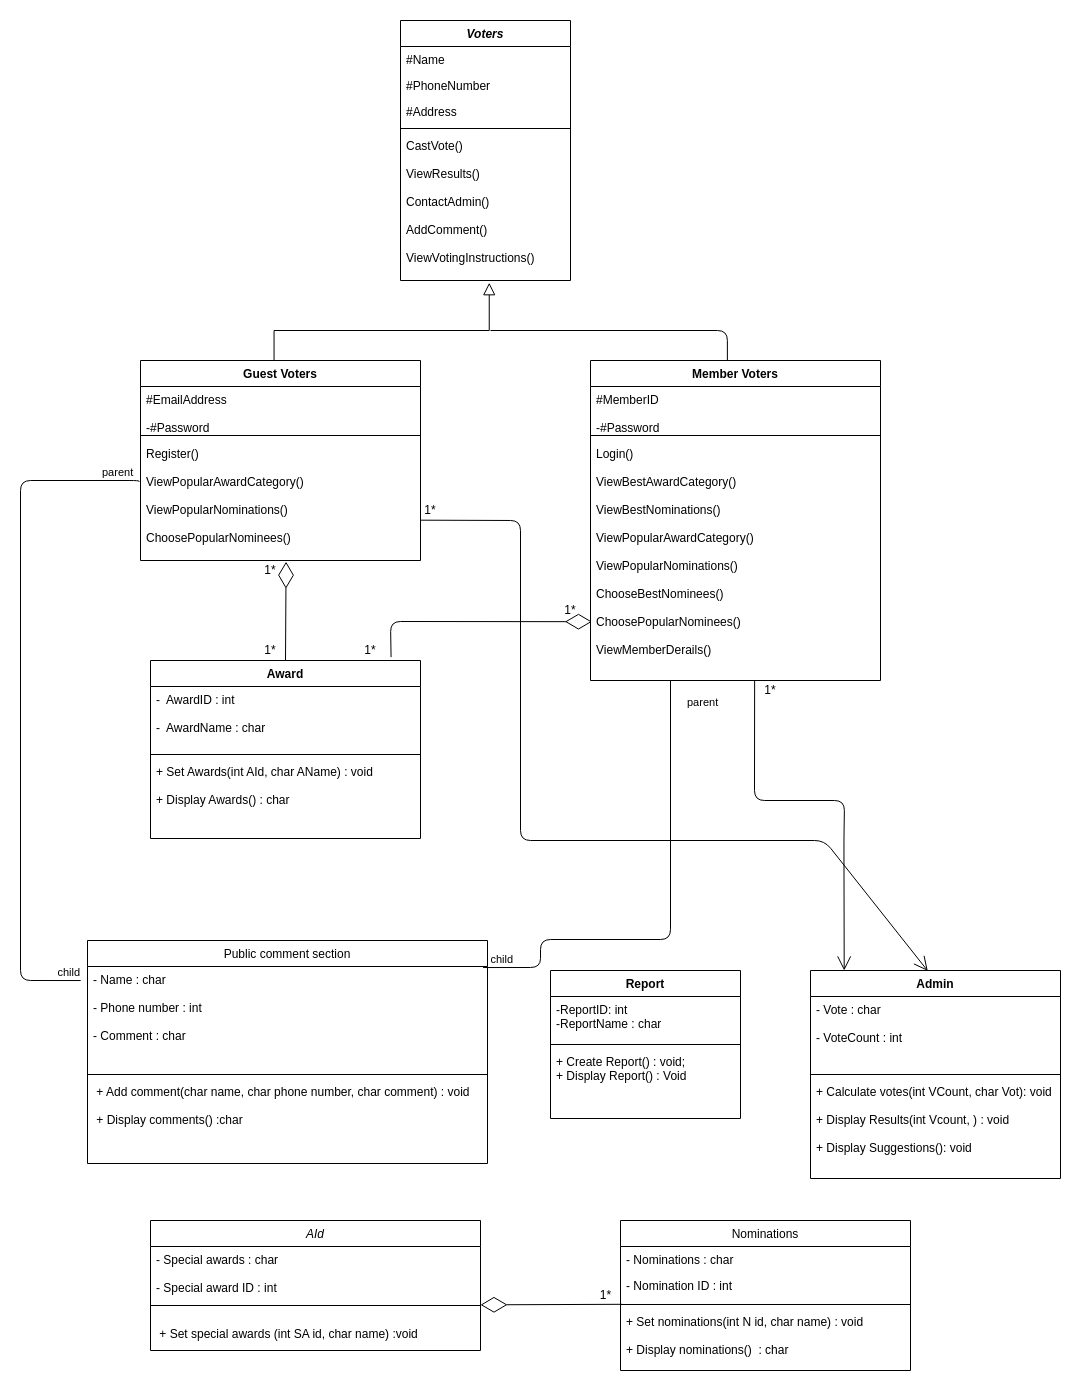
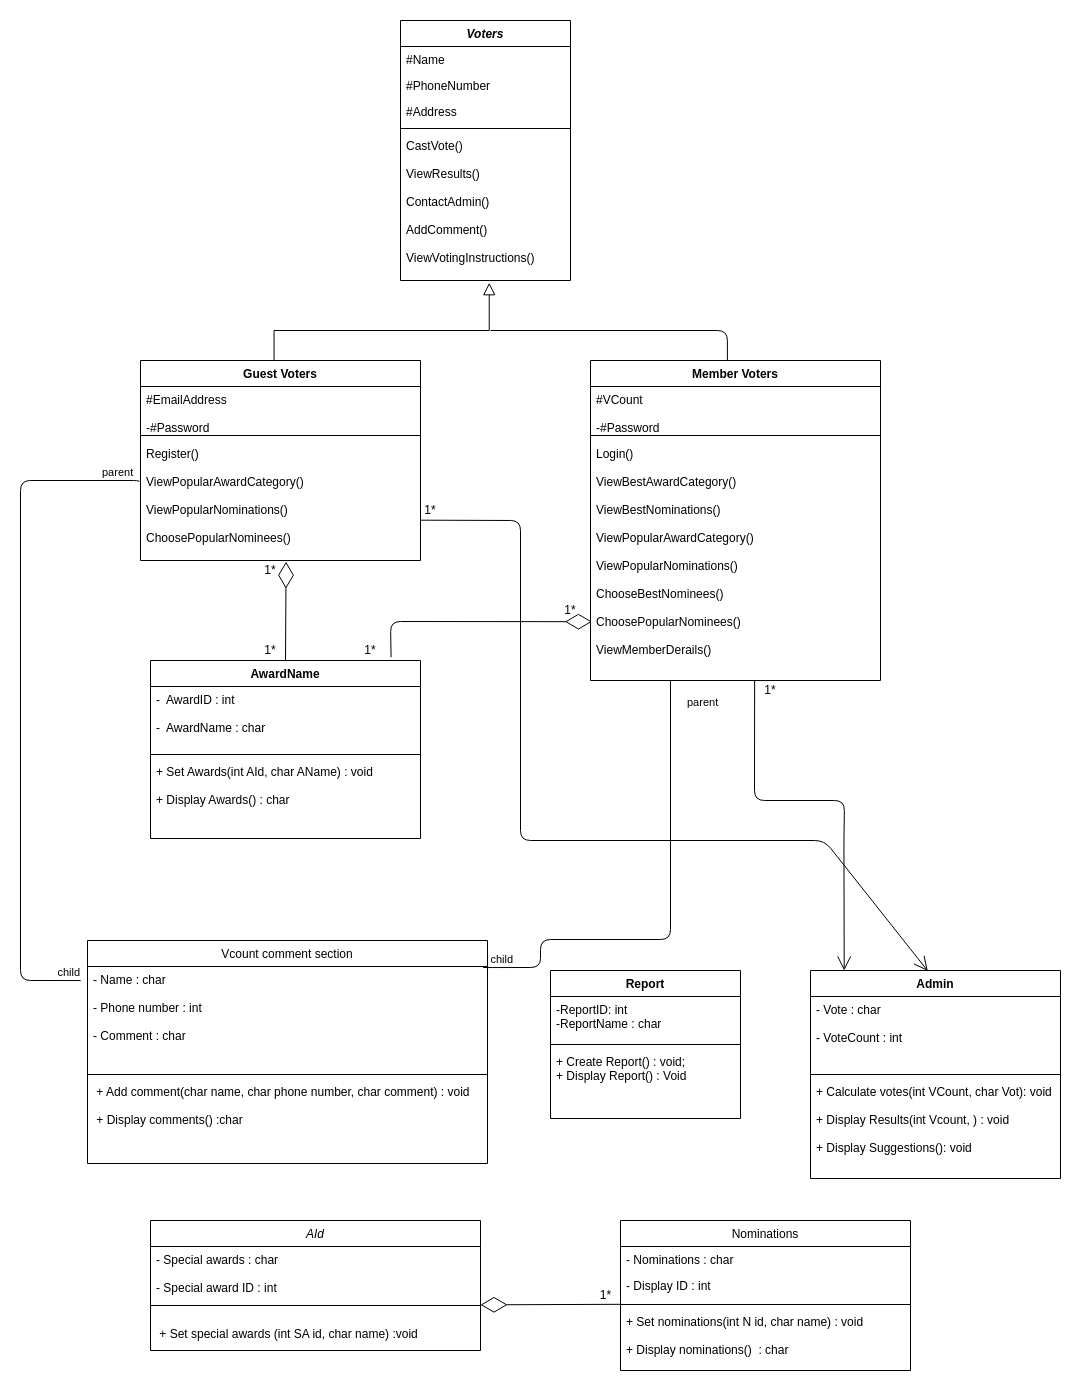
(626, 400) -> (620, 400)
(285, 674) -> (285, 674)
(287, 954) -> (287, 954)
(684, 1286) -> (674, 1286)
